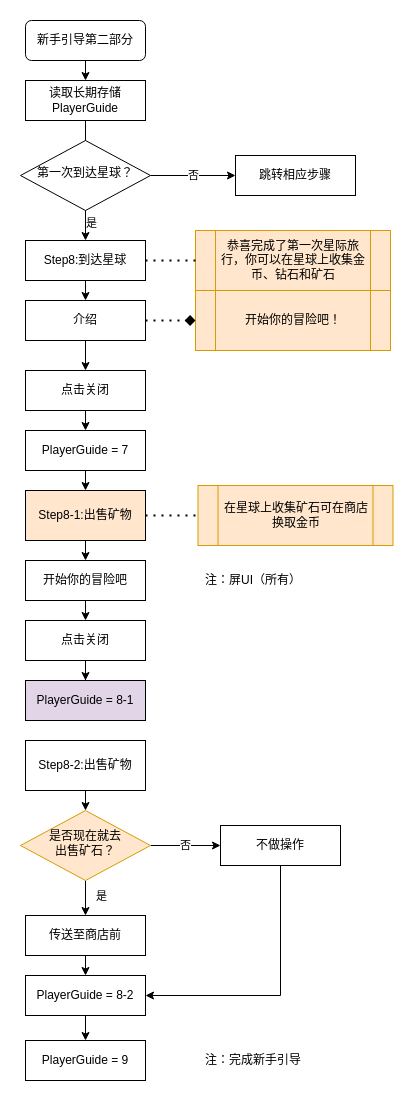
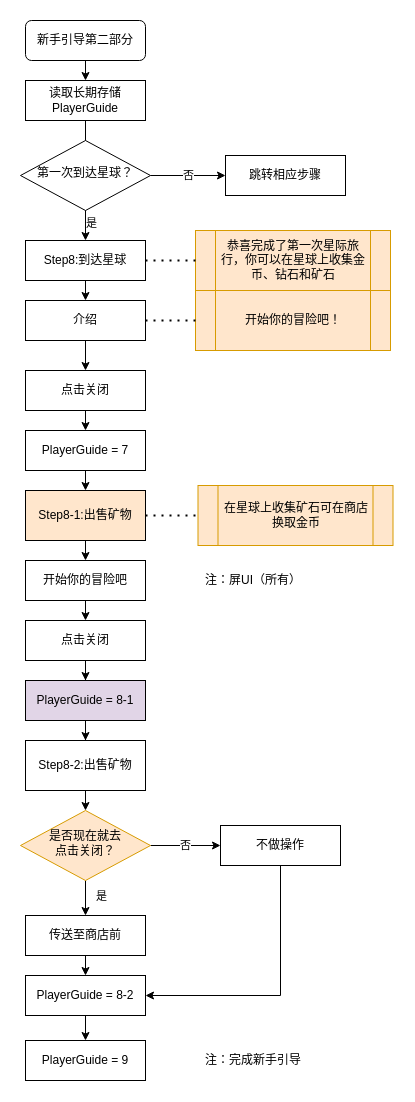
(296, 176) -> (286, 176)
(185, 321) -> (190, 321)
none -> (86, 735)
(86, 844) -> (86, 844)
